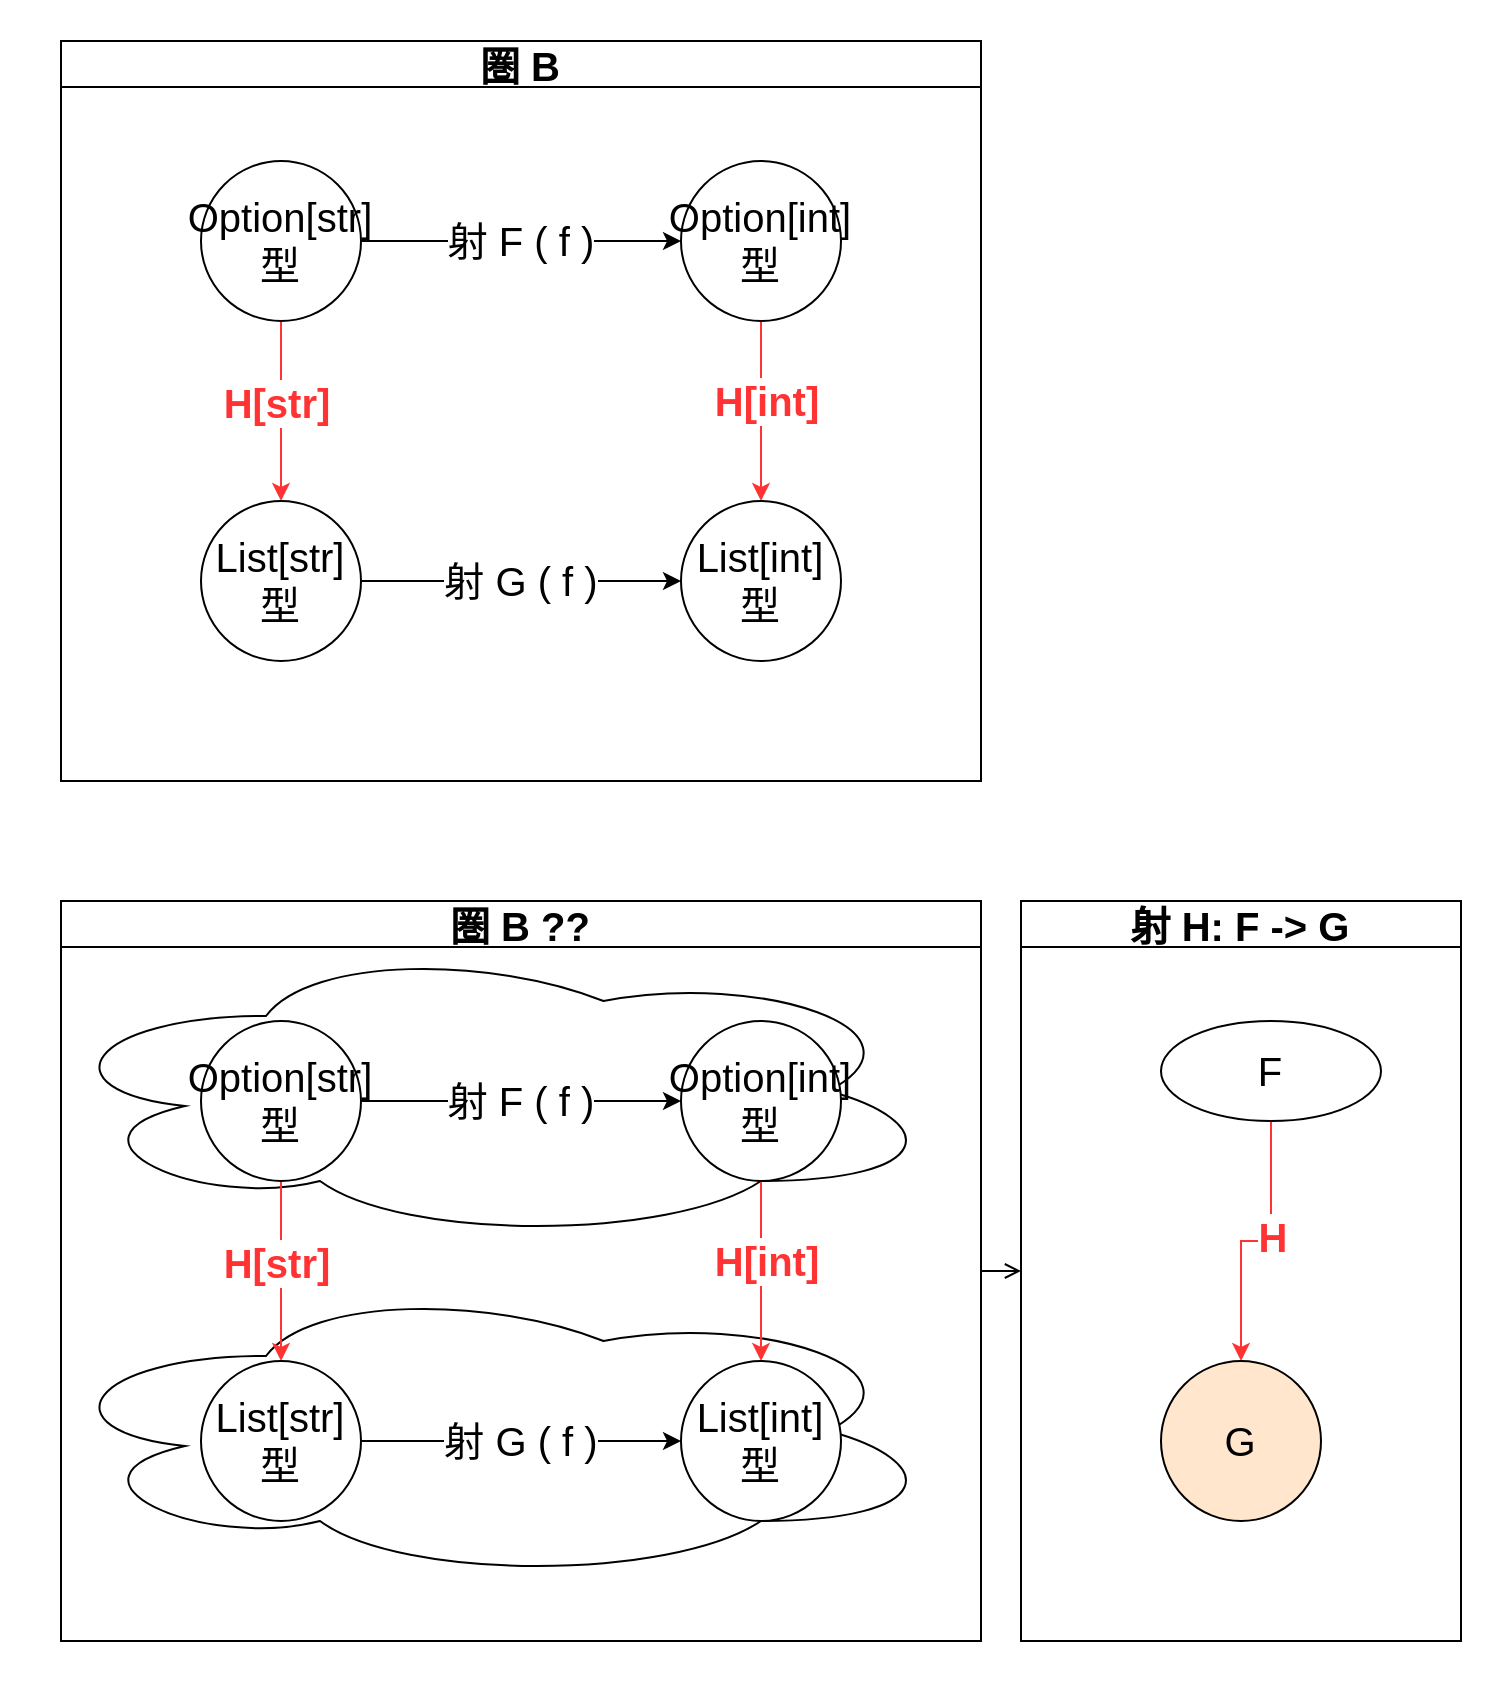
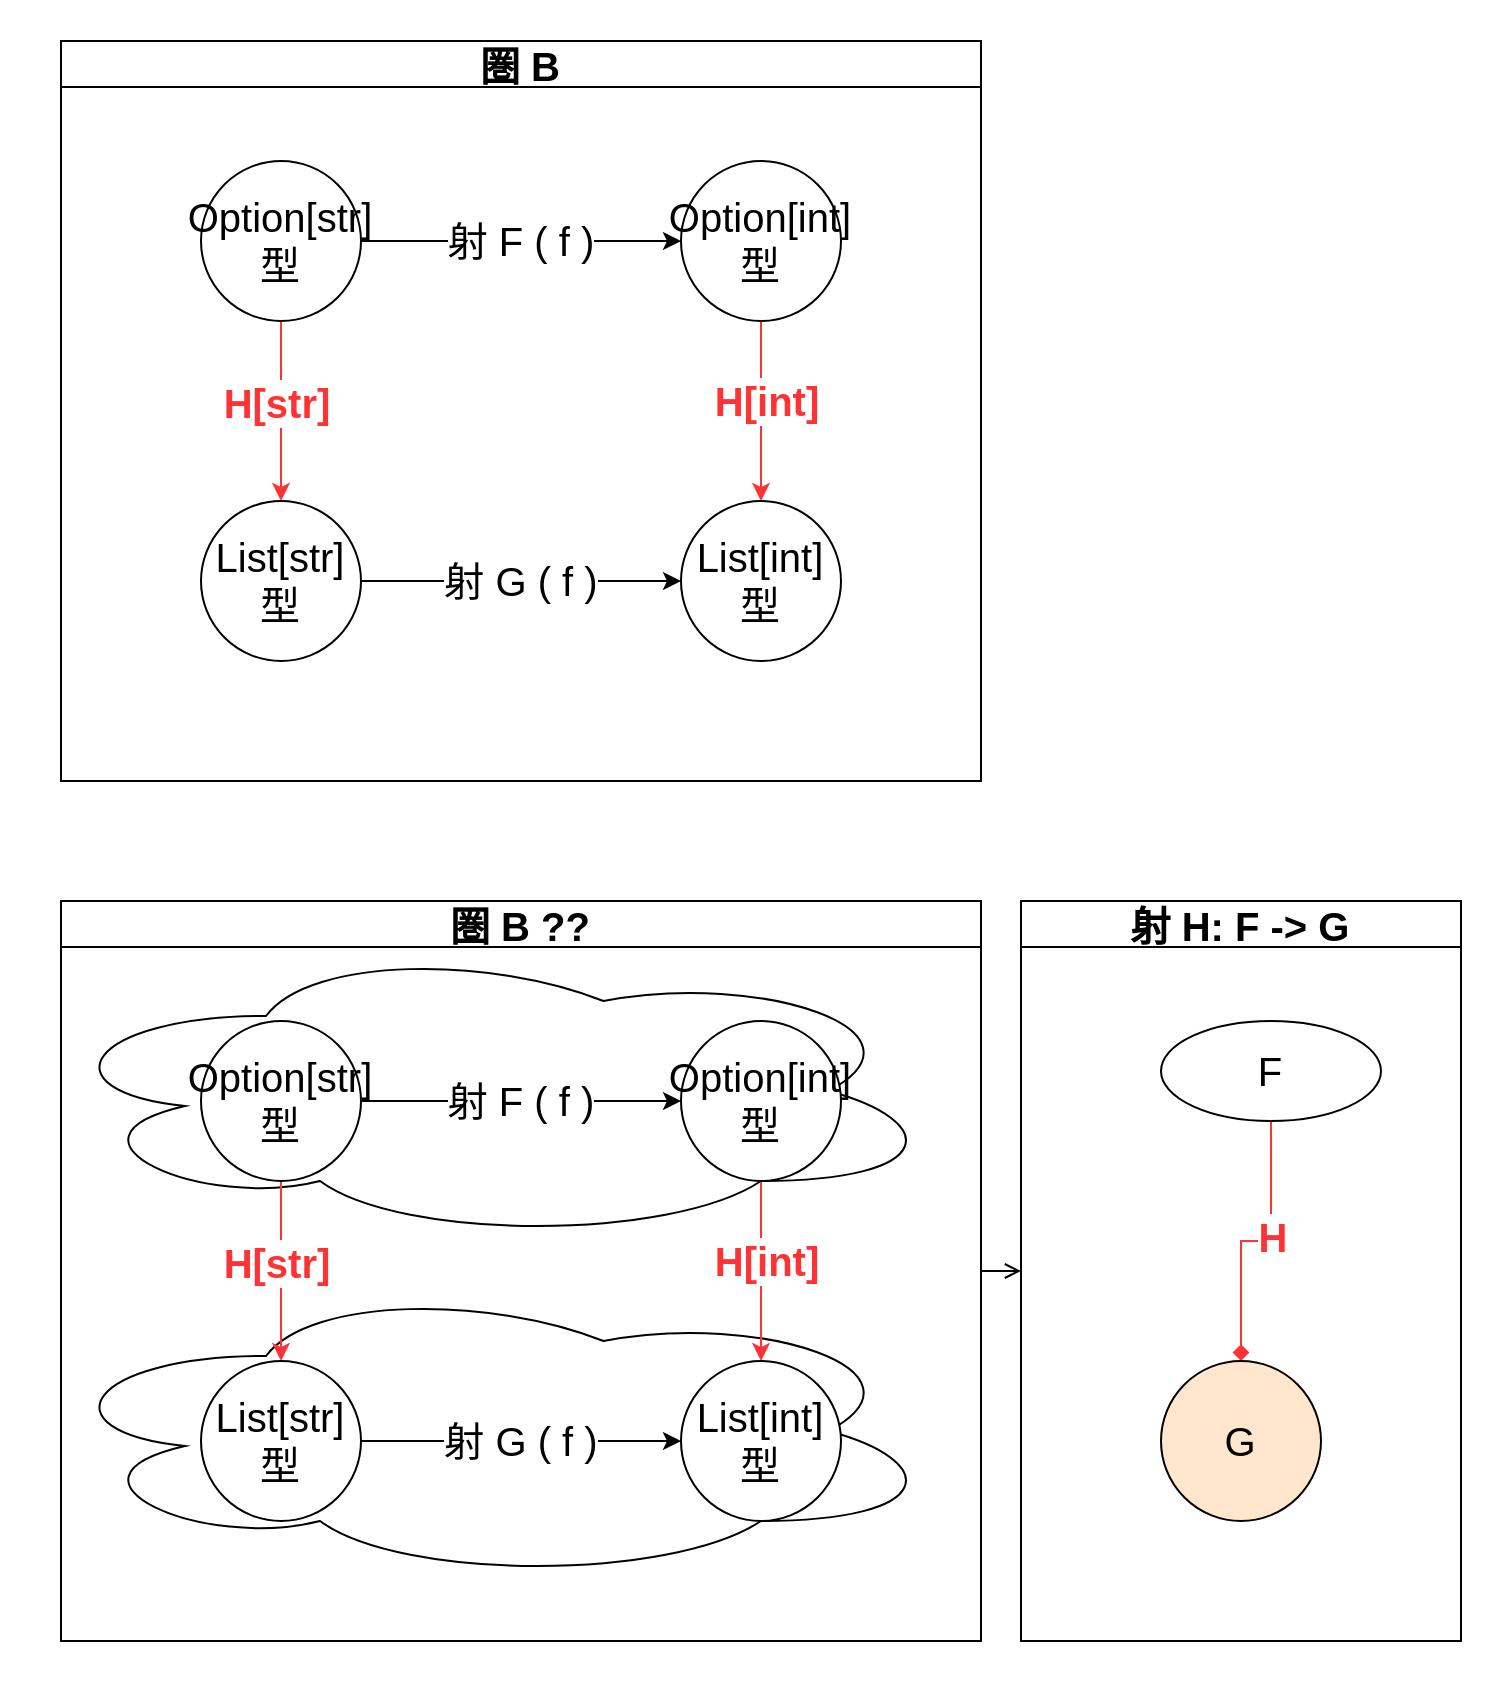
(1241, 1346) -> (1241, 1345)
